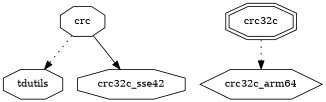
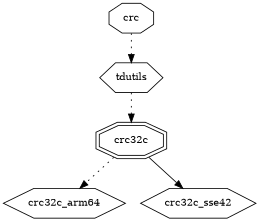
(104, 49) -> (163, 170)
(33, 84) -> (131, 78)
(131, 84) -> (198, 203)
none -> (131, 103)
